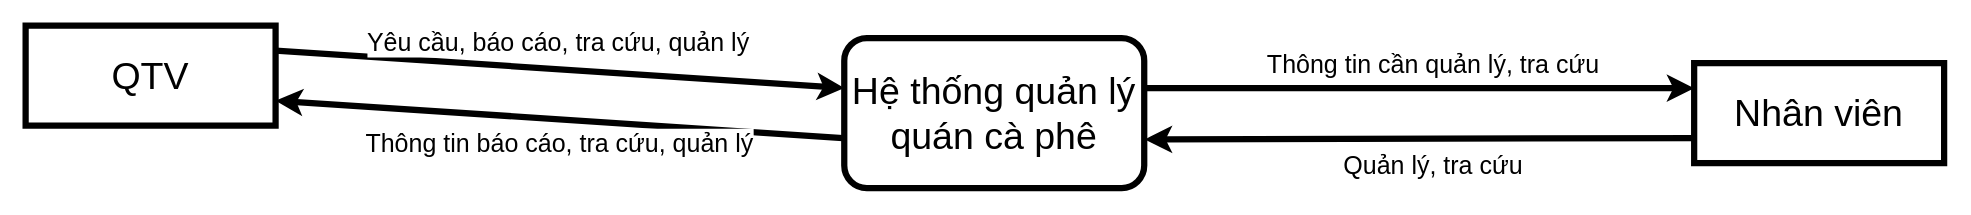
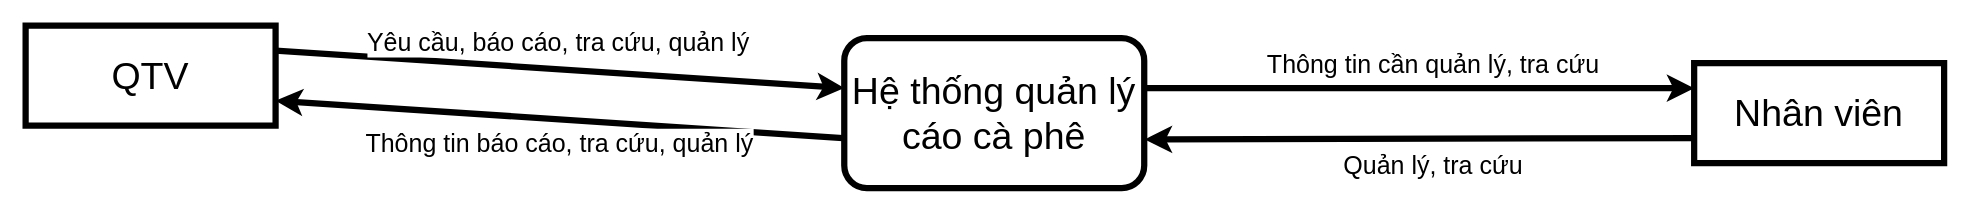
(994, 113) -> (994, 113)
